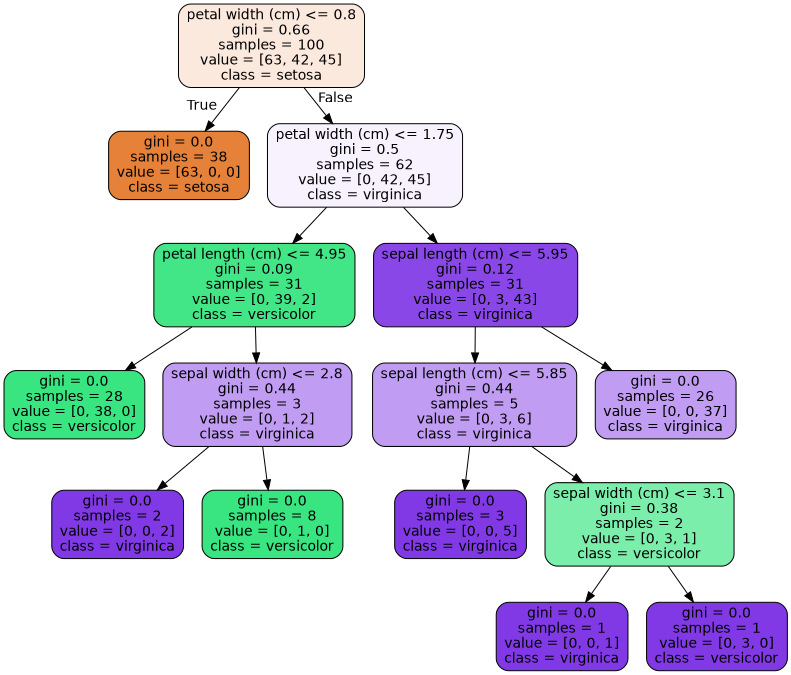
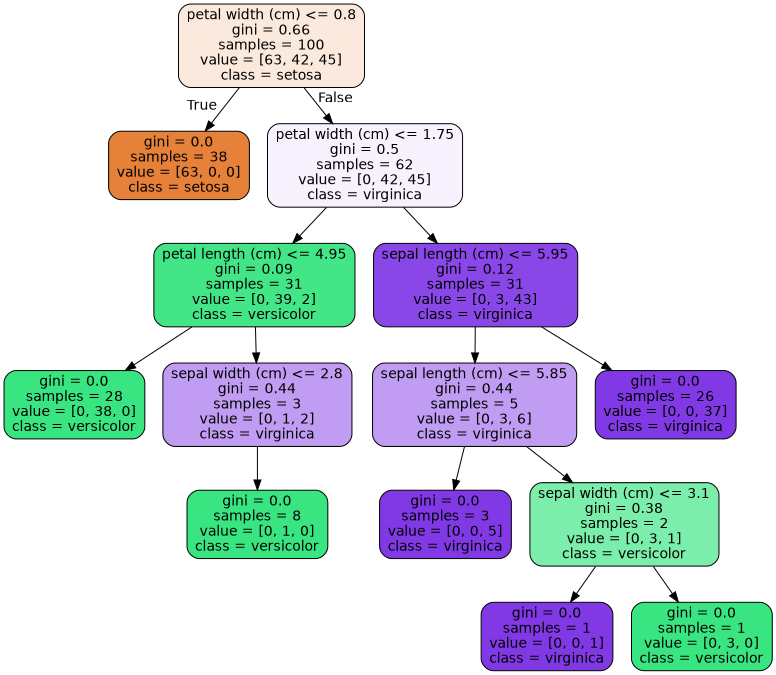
(666, 405) -> (666, 405)
(118, 524) -> none
(717, 637) -> (702, 637)
